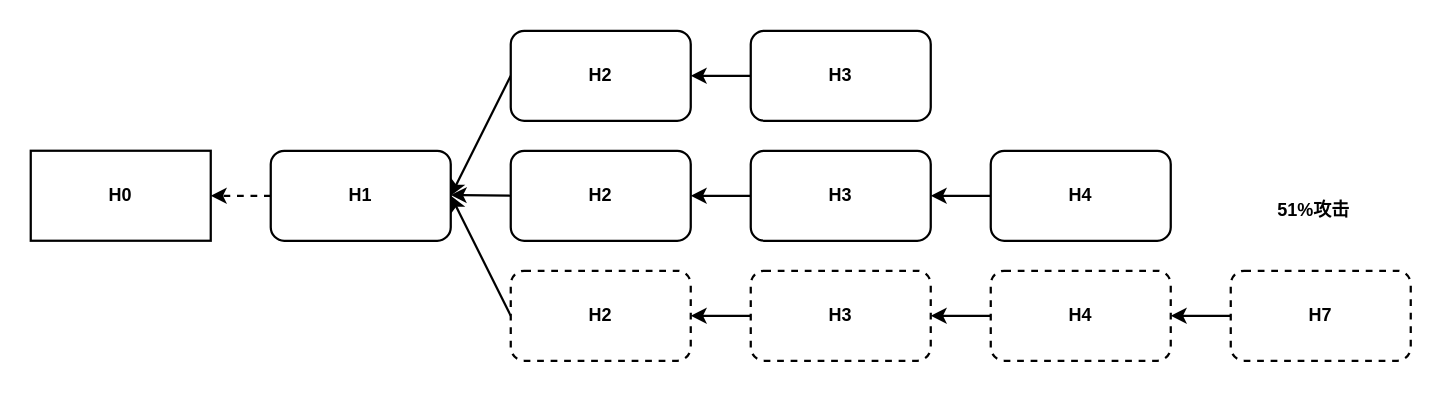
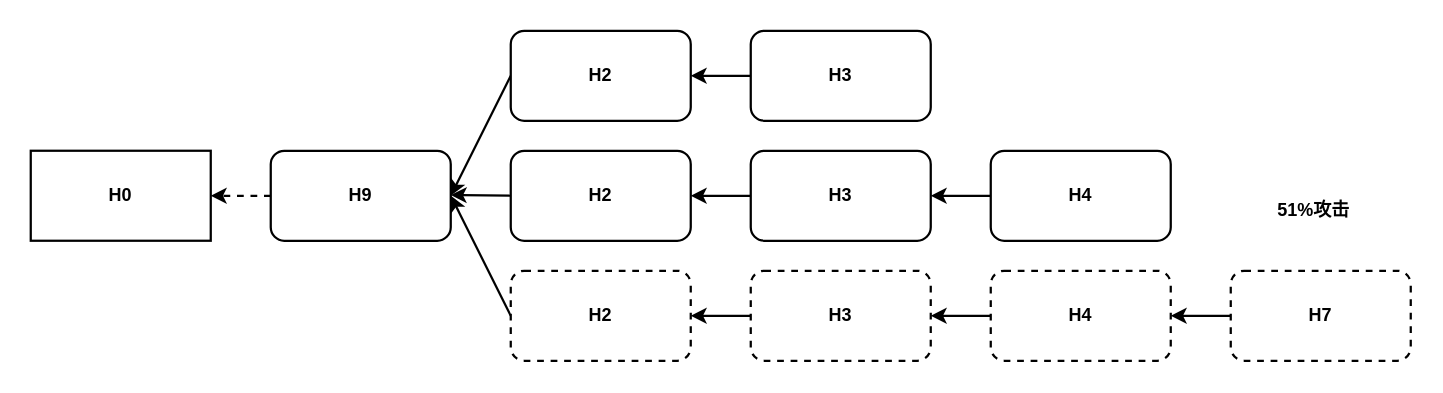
(361, 196) -> (361, 196)
